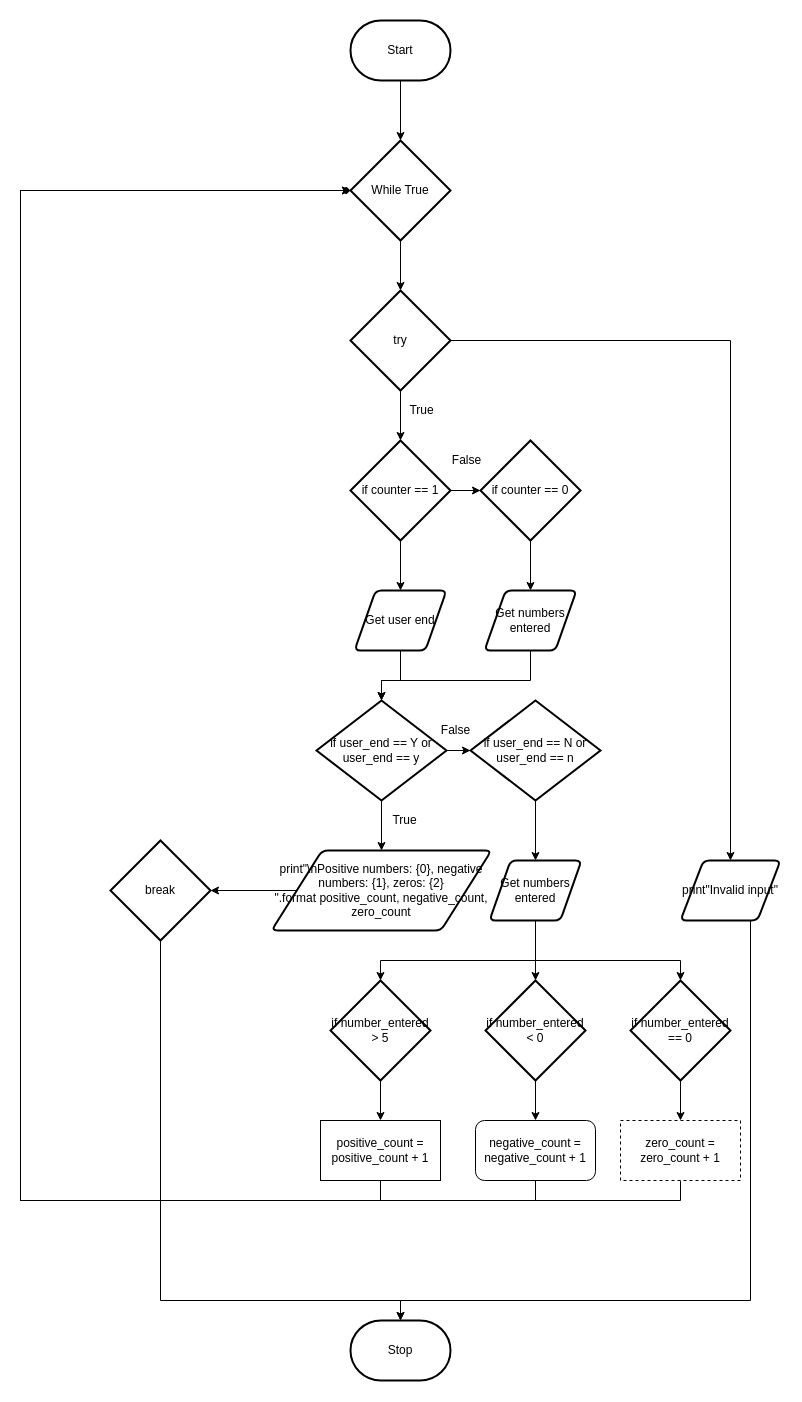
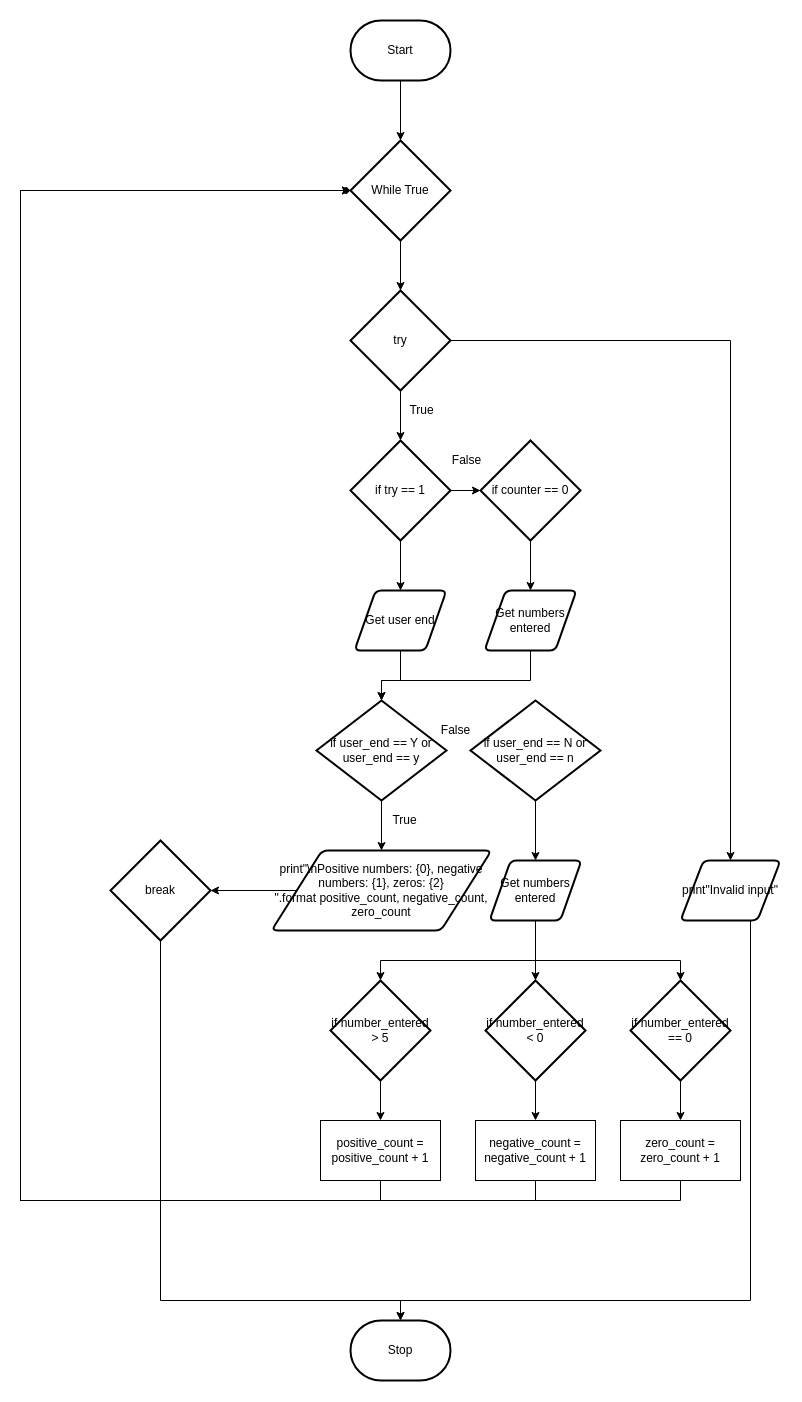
(401, 491) -> (401, 491)
(455, 751) -> none
(536, 1151) -> (536, 1151)
(681, 1151) -> (681, 1151)
